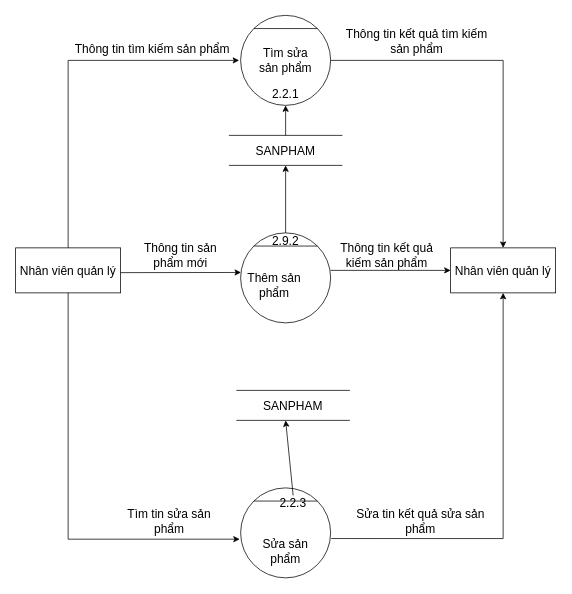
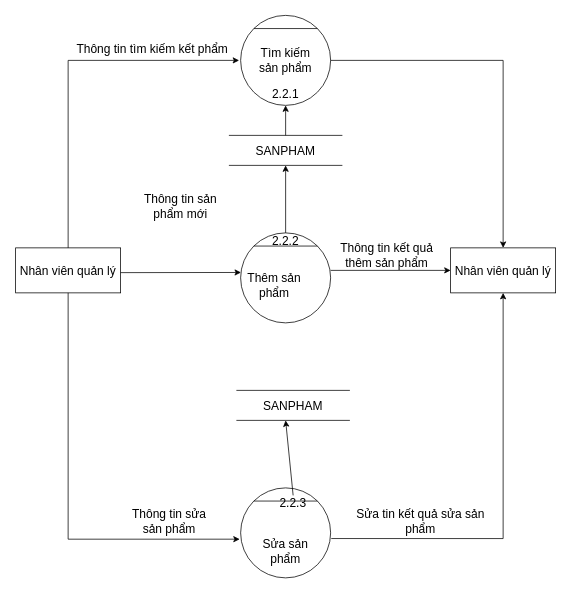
(417, 42) -> none
(152, 49) -> (152, 49)
(285, 60) -> (285, 60)
(285, 240) -> (285, 240)
(180, 255) -> (180, 207)
(387, 255) -> (387, 255)
(169, 522) -> (169, 522)
